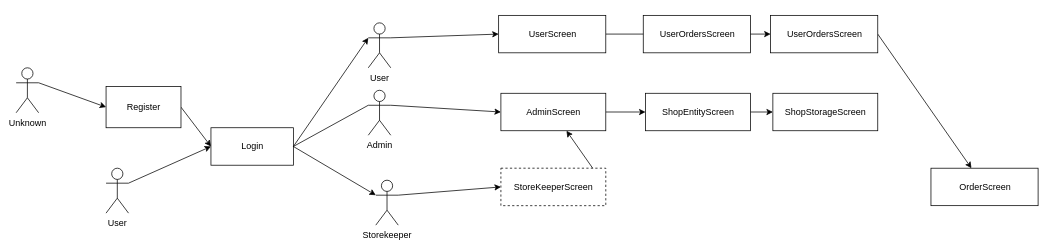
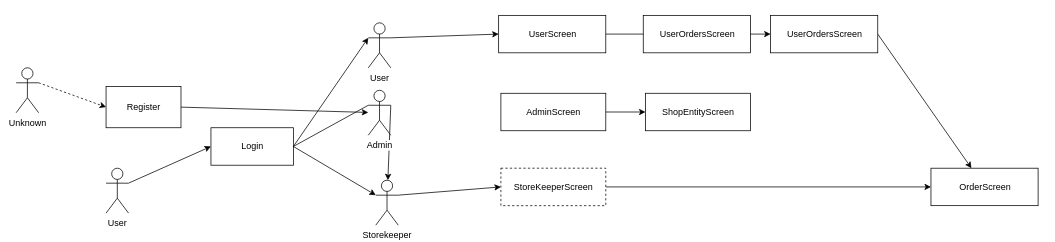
(69, 94) -> (69, 94)
(444, 109) -> (390, 127)
(766, 112) -> none
(825, 112) -> none
(194, 125) -> (193, 108)
(581, 151) -> (924, 187)
